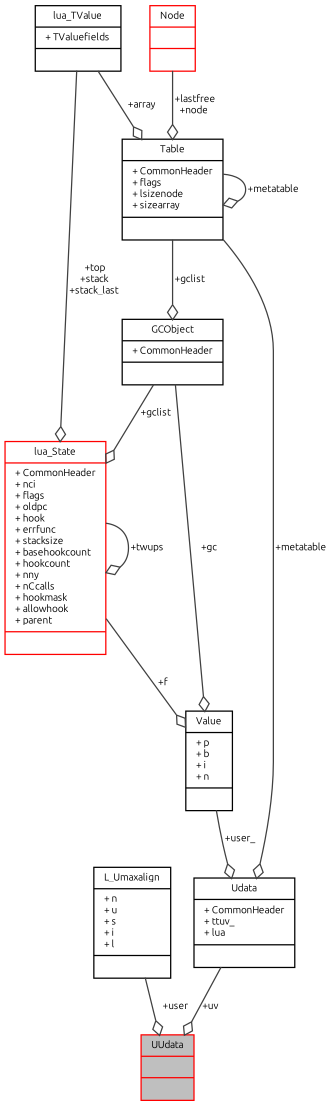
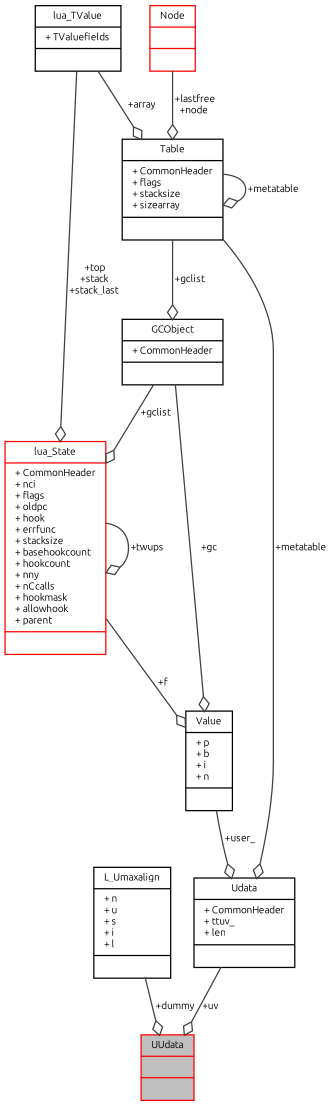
(158, 194) -> (157, 194)
(215, 933) -> (215, 933)
(174, 1007) -> (174, 1007)
